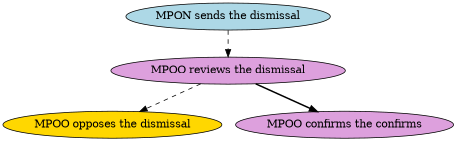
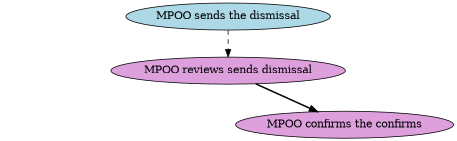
(228, 17) -> (228, 17)
(228, 71) -> (228, 71)
(112, 125) -> none
